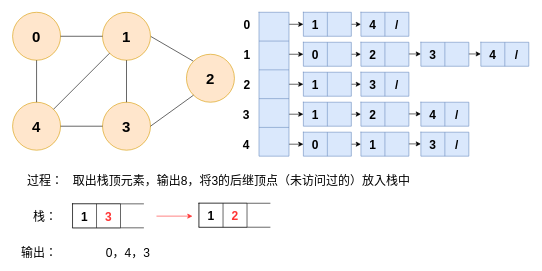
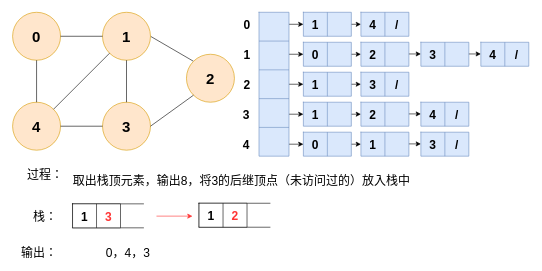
(45, 180) -> (45, 174)
